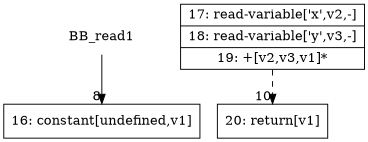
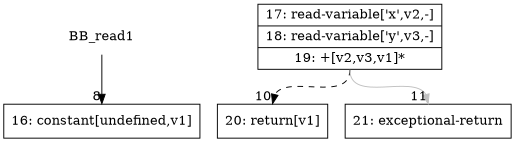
none -> (428, 121)
